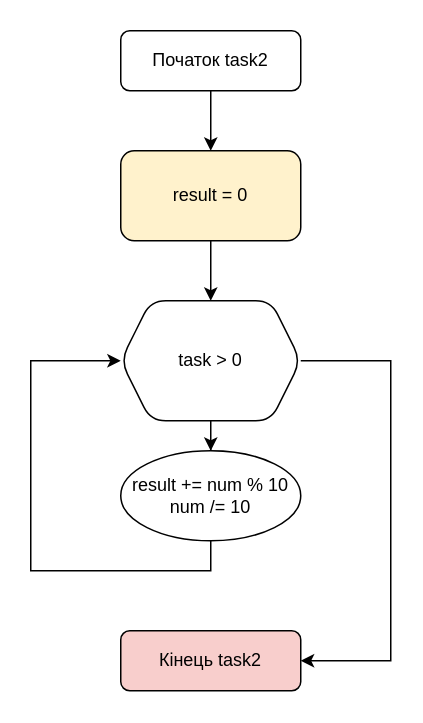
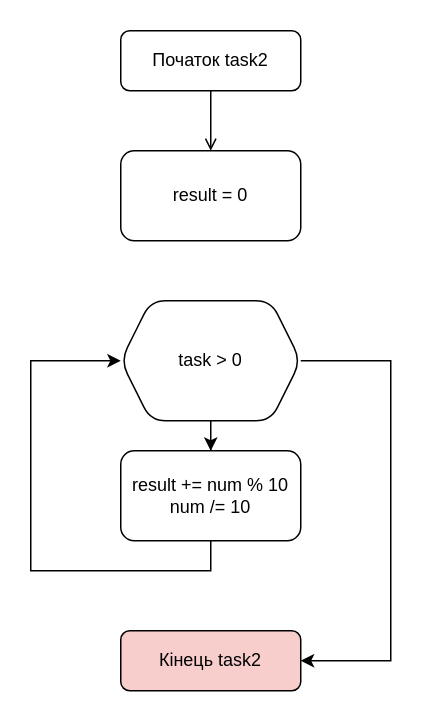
(211, 139) -> (211, 141)
(211, 196) -> (211, 196)
(211, 266) -> none
(211, 496) -> (211, 496)
